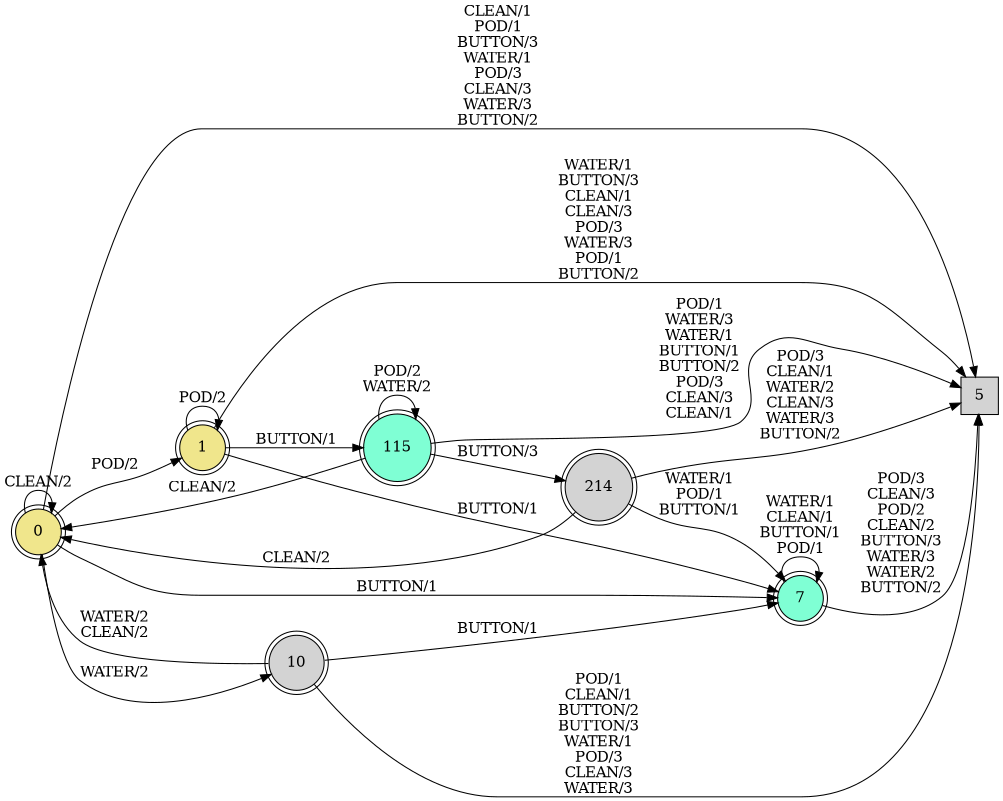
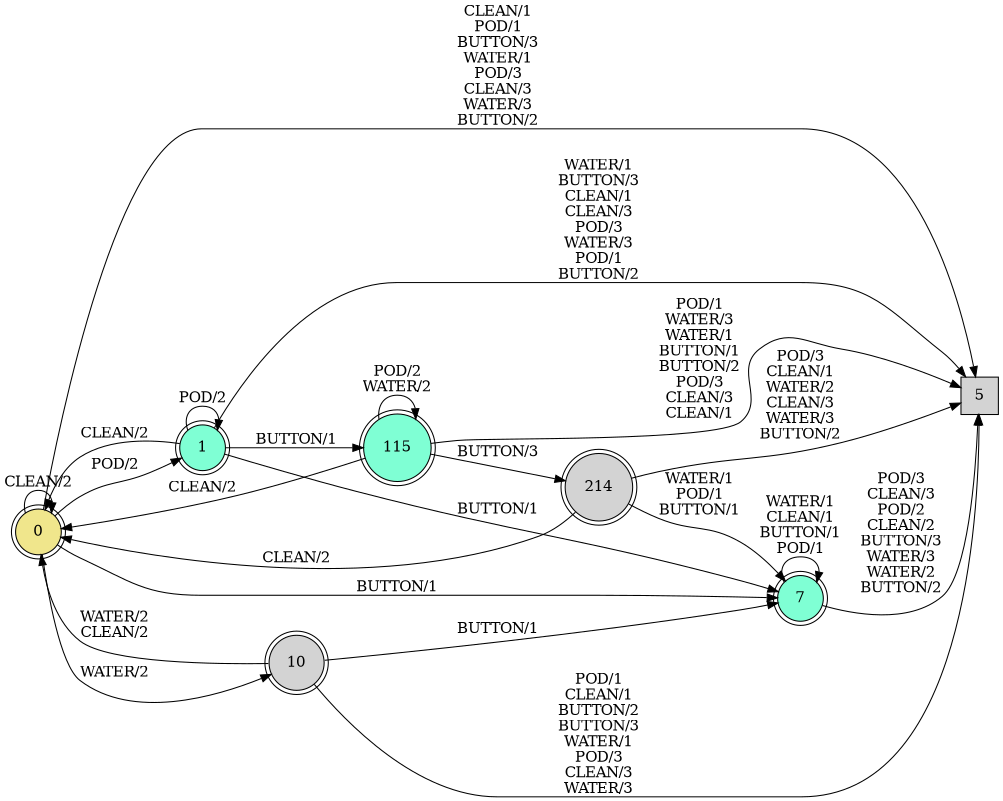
none -> (102, 447)
(203, 448) -> (203, 448)
